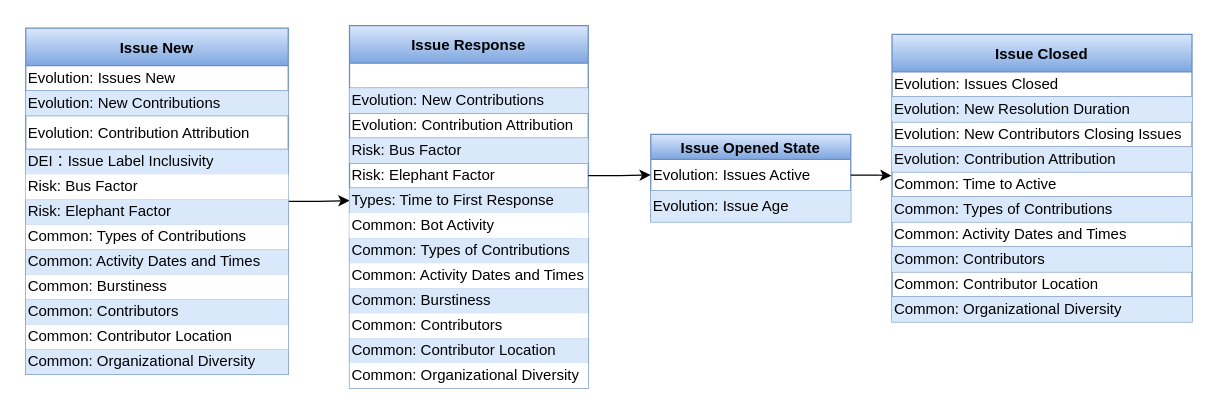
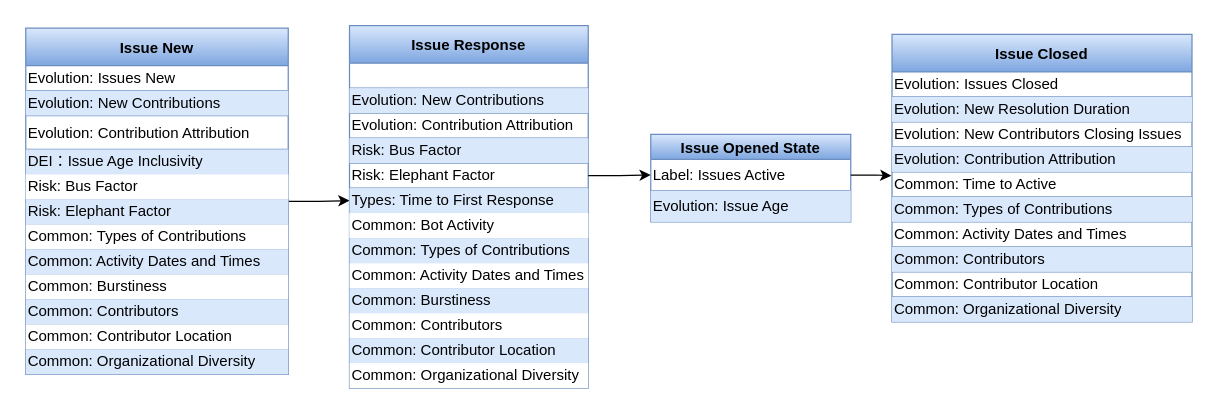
(133, 162) -> (127, 162)
(742, 176) -> (727, 176)
